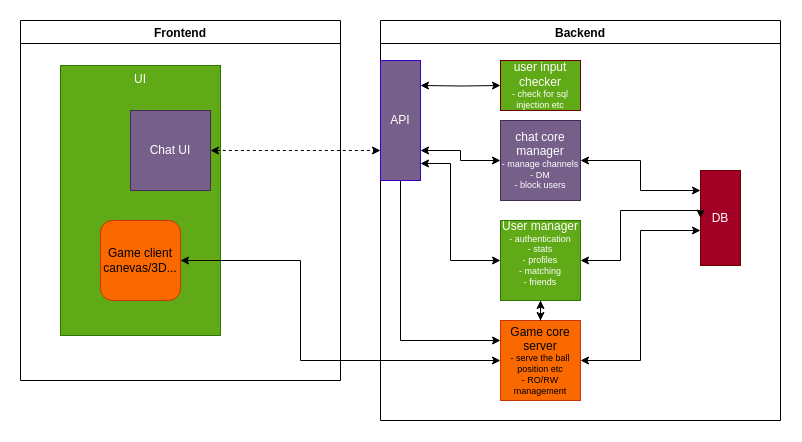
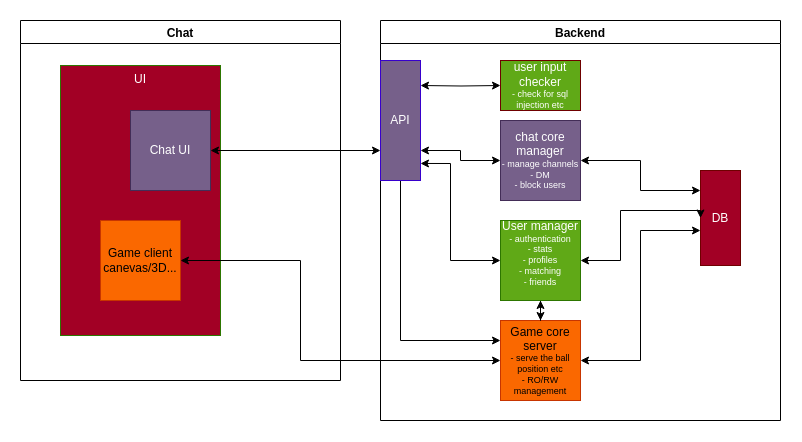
(180, 33) -> (180, 33)
(295, 151) -> (295, 151)
(141, 201) -> (141, 201)
(141, 261) -> (141, 261)
